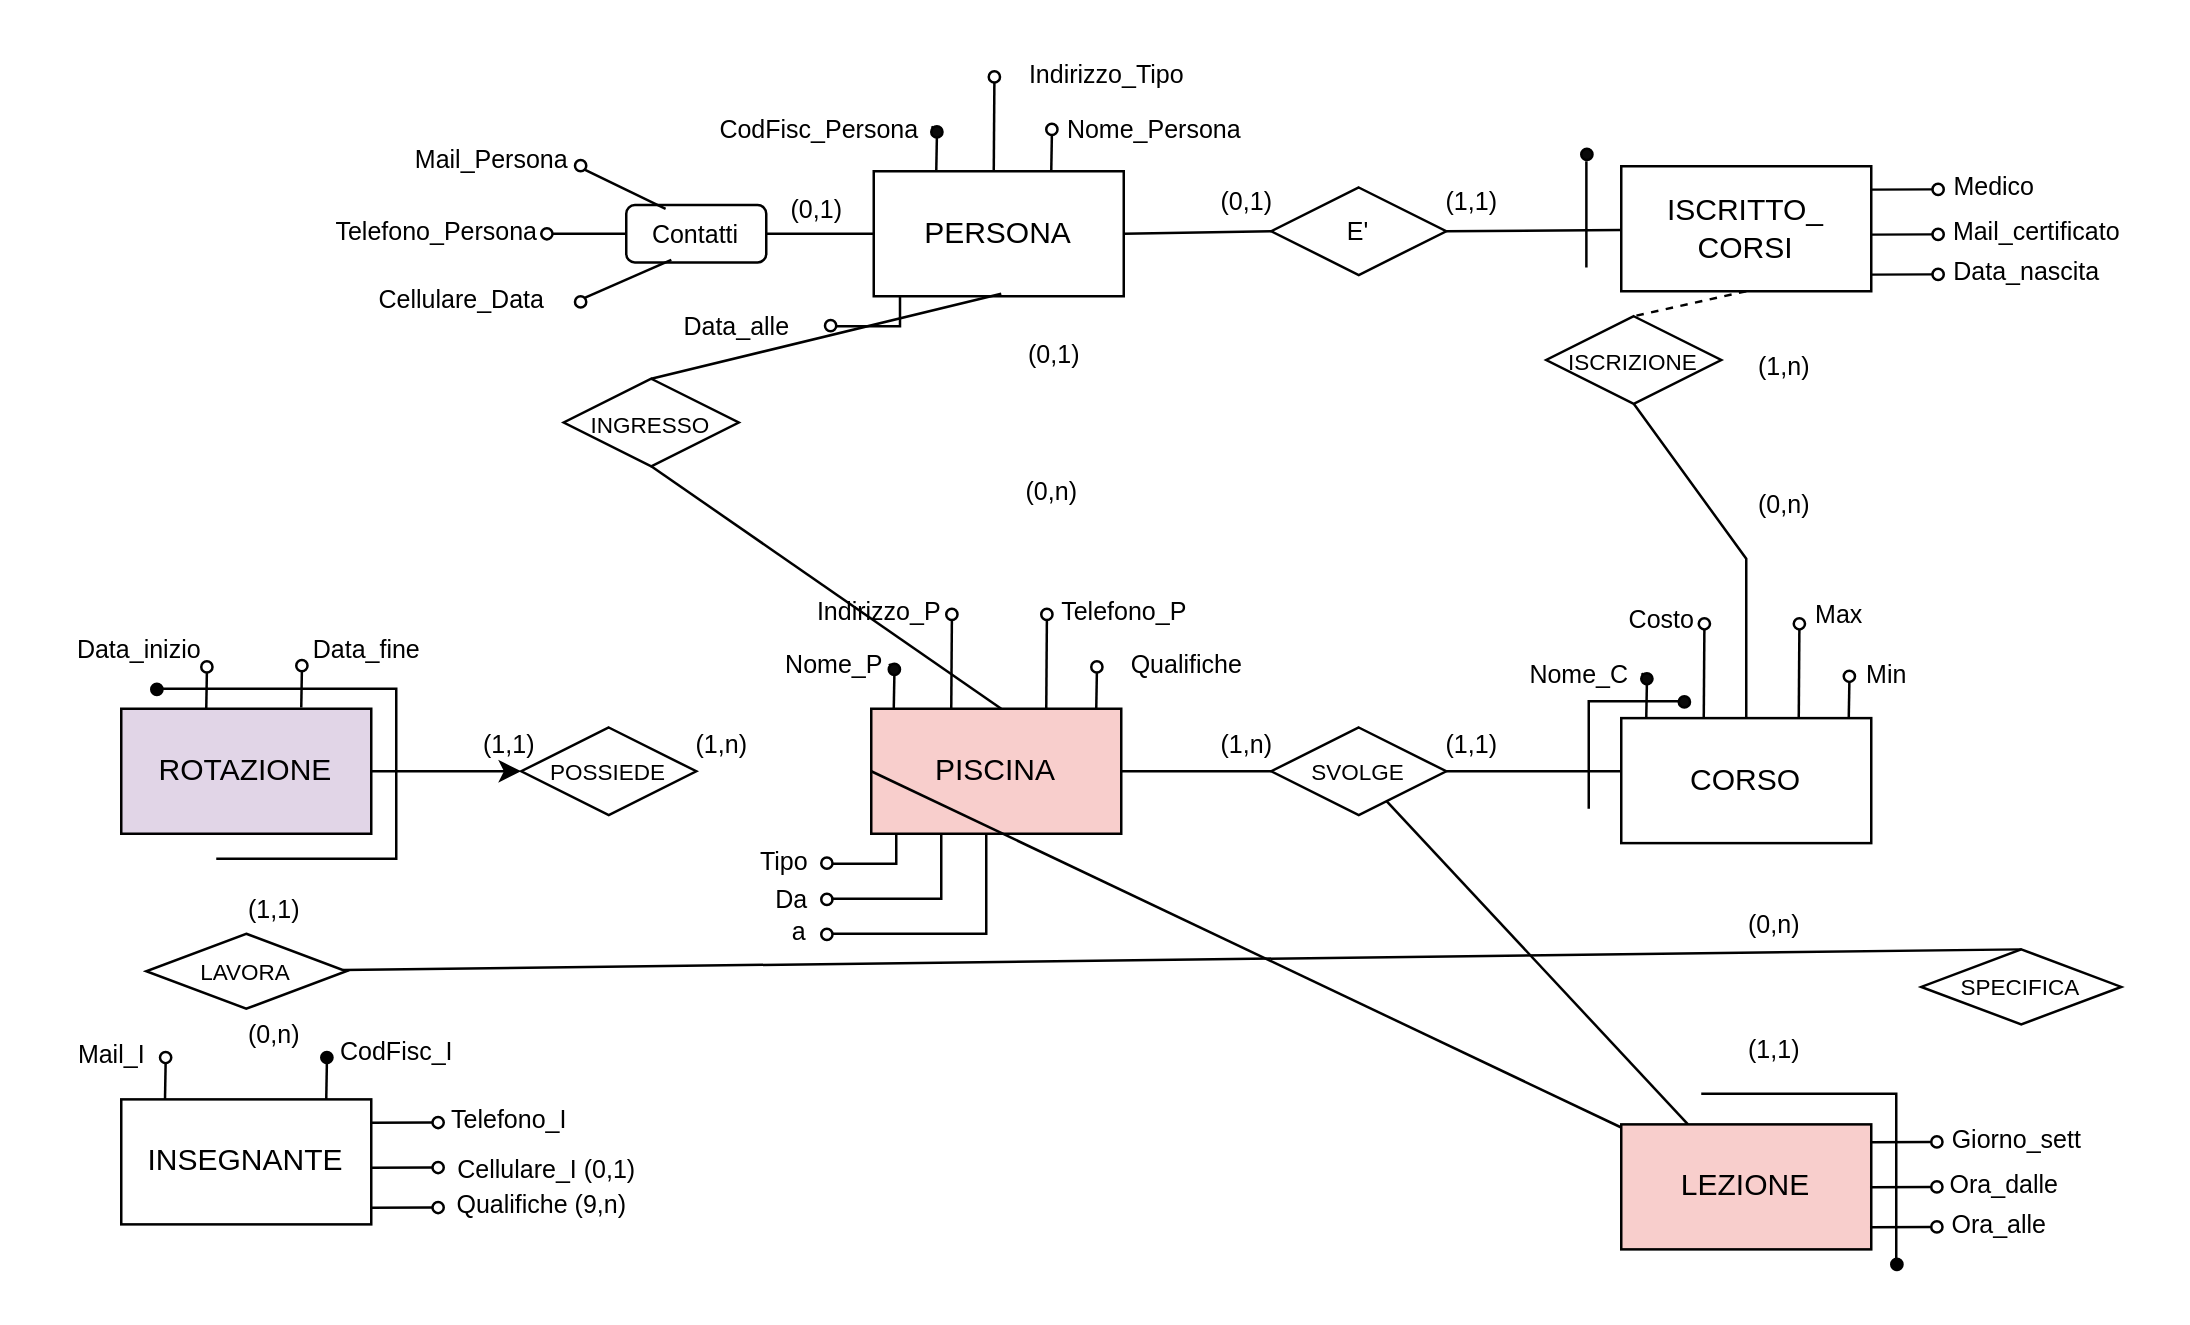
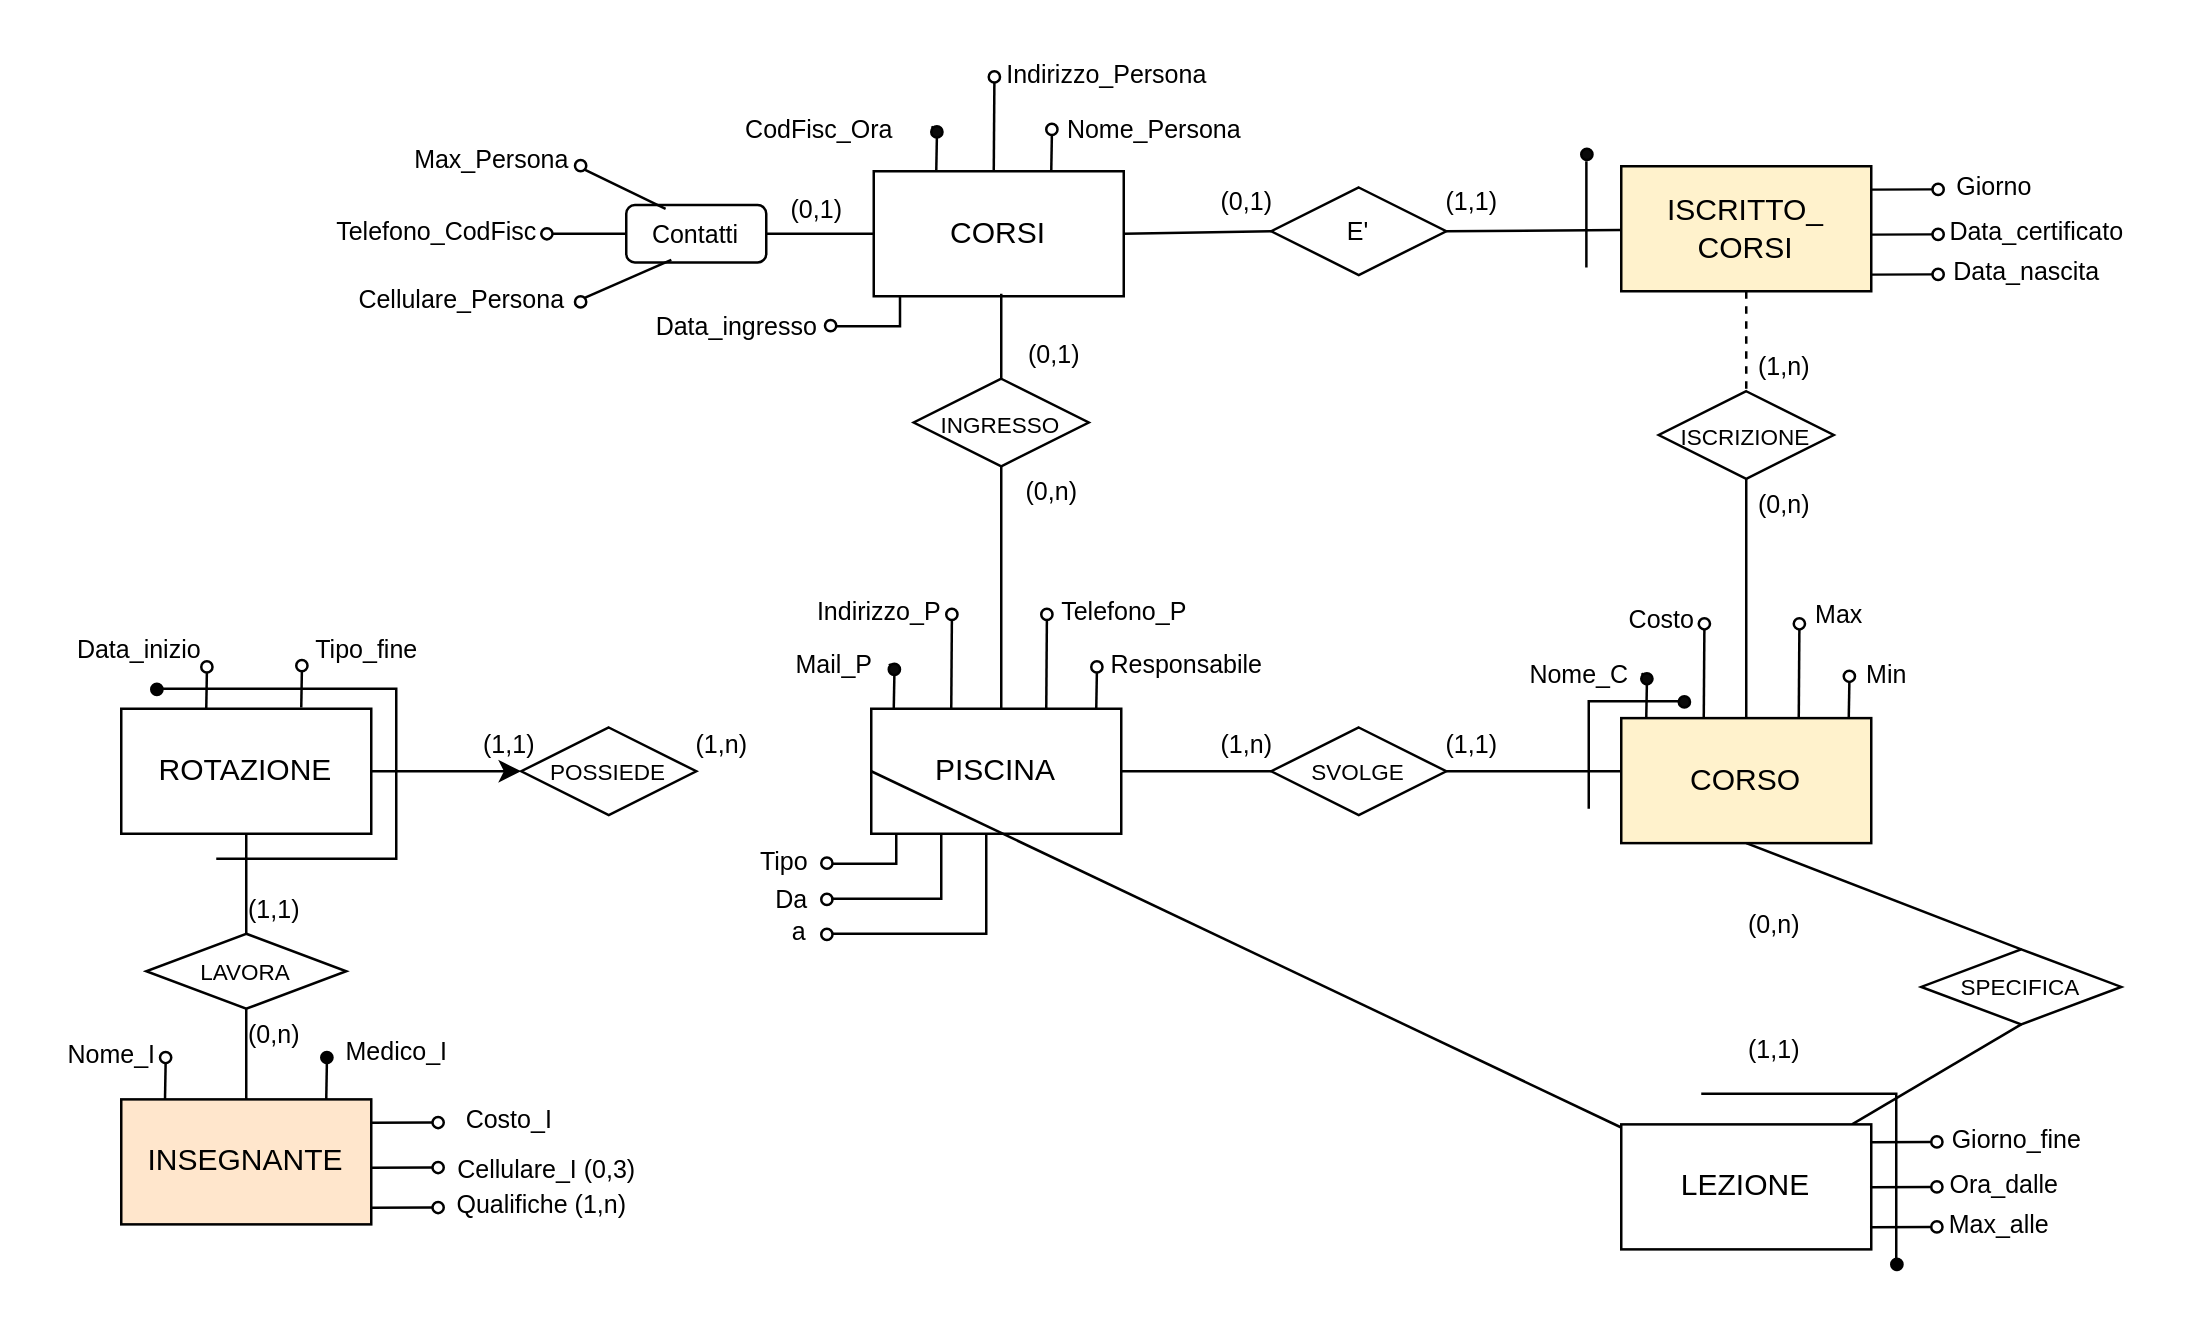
(1108, 74) -> (1108, 74)
(820, 129) -> (820, 129)
(493, 159) -> (493, 159)
(1995, 186) -> (1995, 186)
(1746, 229) -> (1746, 229)
(438, 231) -> (438, 231)
(2038, 231) -> (2038, 231)
(999, 234) -> (999, 234)
(463, 299) -> (463, 299)
(738, 326) -> (738, 326)
(1634, 360) -> (1746, 435)
(651, 423) -> (1001, 423)
(368, 649) -> (368, 649)
(835, 664) -> (835, 664)
(1188, 664) -> (1188, 664)
(246, 771) -> (246, 771)
(996, 771) -> (996, 771)
(1746, 781) -> (1746, 781)
none -> (246, 898)
(800, 964) -> (1884, 896)
(1611, 1042) -> (1961, 1060)
(398, 1051) -> (398, 1051)
(113, 1054) -> (113, 1054)
none -> (246, 1054)
(510, 1119) -> (510, 1119)
(2018, 1139) -> (2018, 1139)
(246, 1162) -> (246, 1162)
(548, 1169) -> (548, 1169)
(1746, 1187) -> (1746, 1187)
(543, 1204) -> (543, 1204)
(2000, 1224) -> (2000, 1224)
